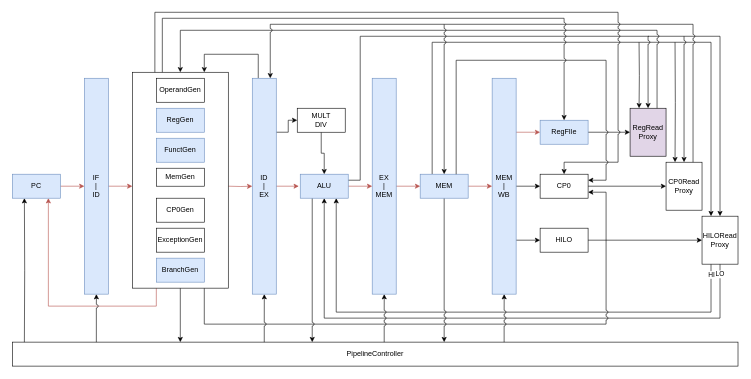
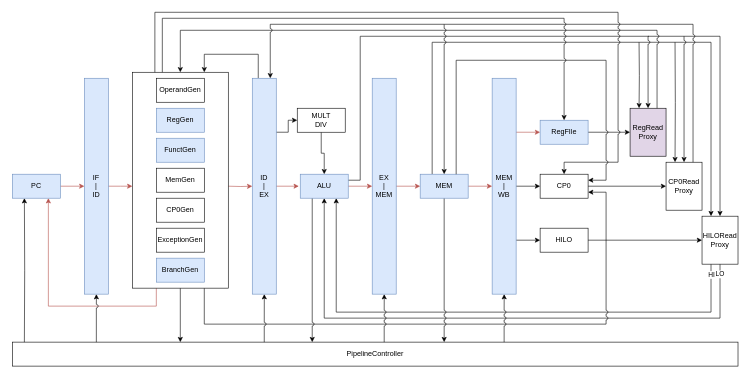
(180, 177) -> (180, 180)
